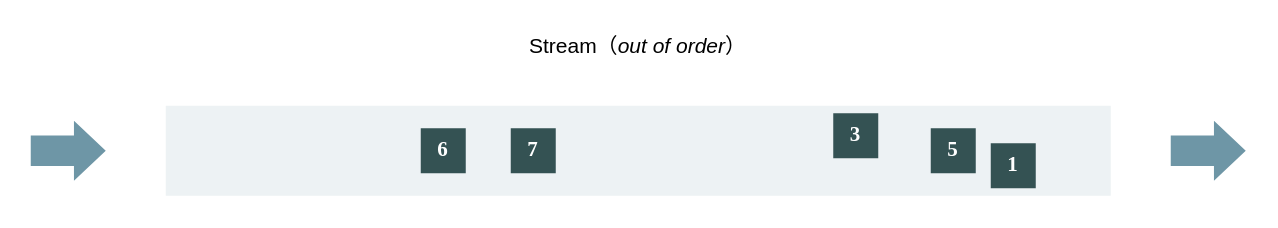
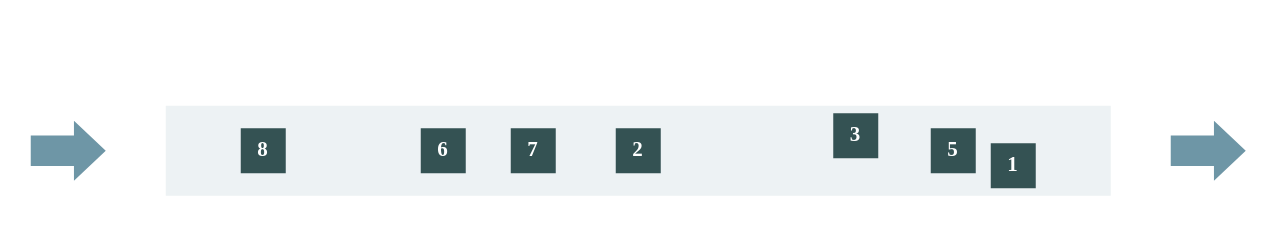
(638, 46) -> none
none -> (263, 151)
none -> (638, 151)
